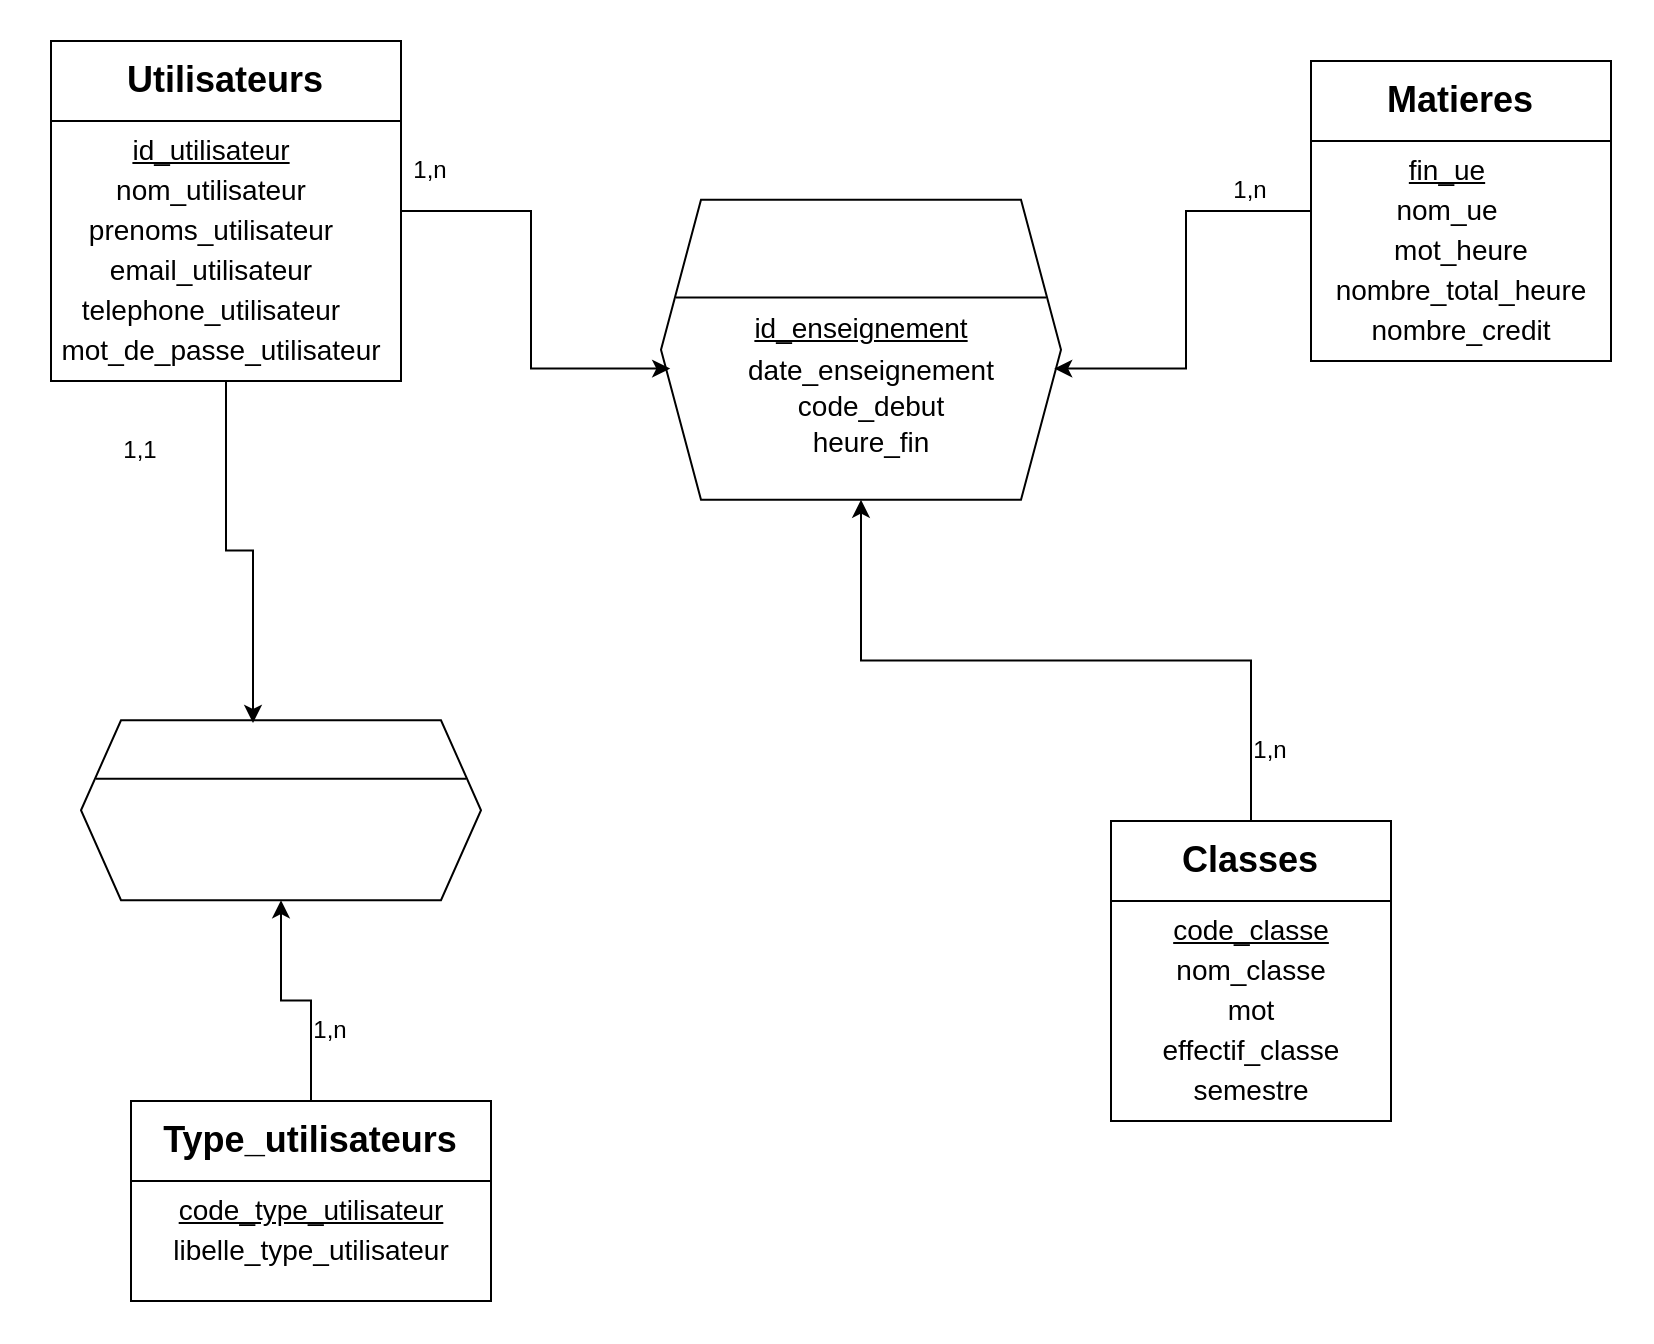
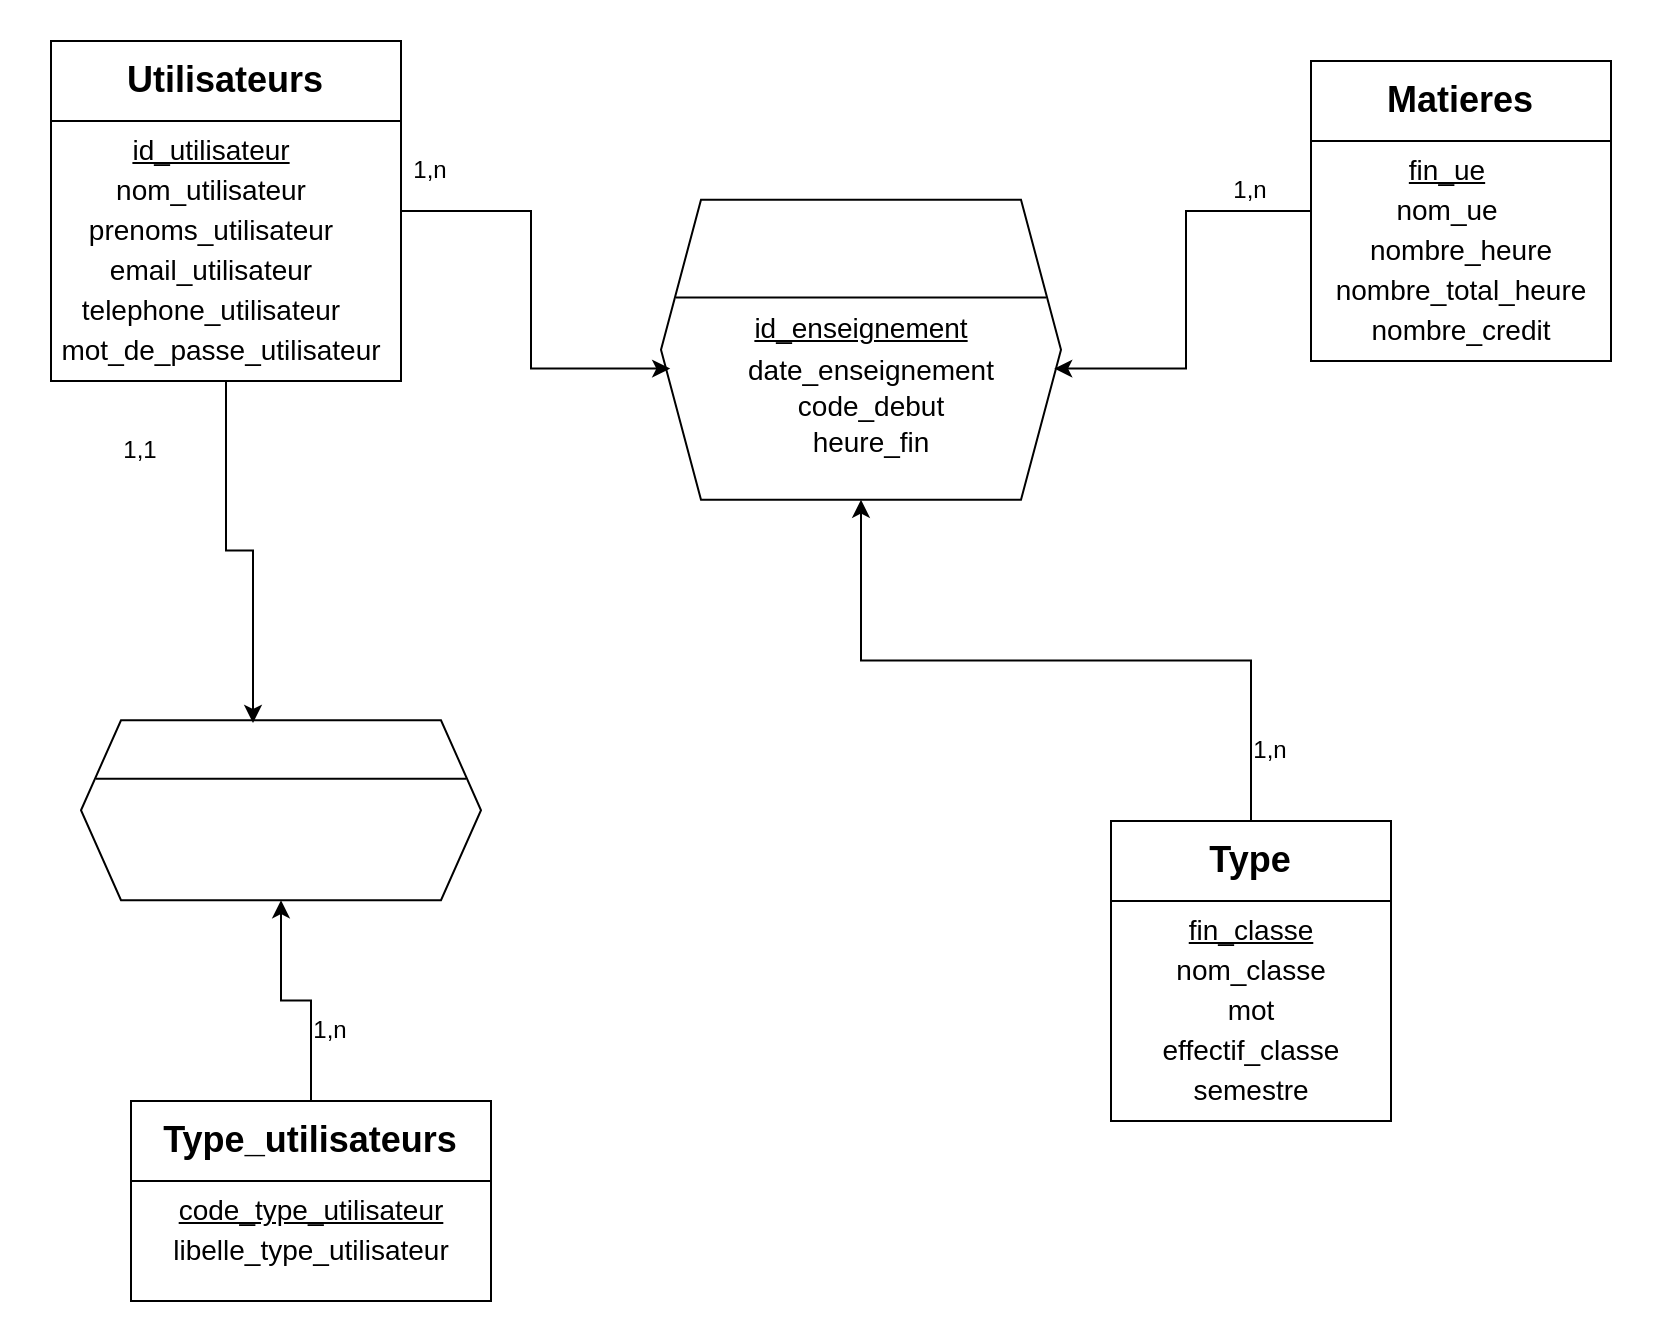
(1462, 251) -> (1462, 251)
(1251, 861) -> (1251, 861)
(1252, 931) -> (1252, 931)
